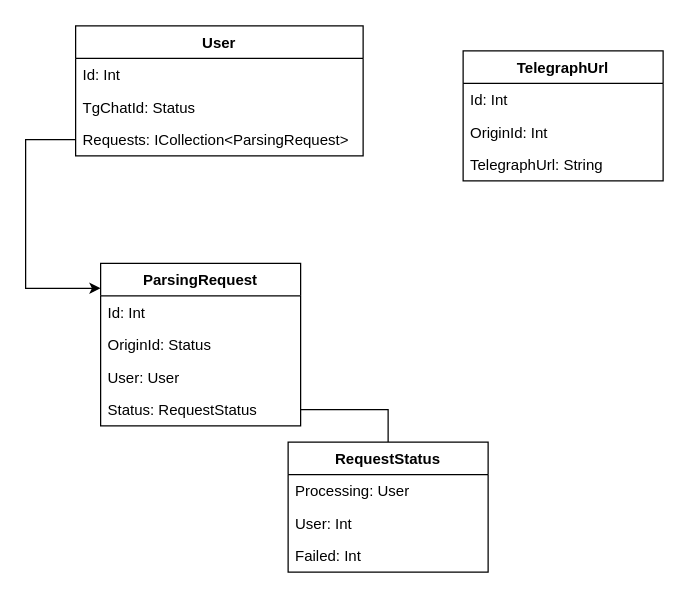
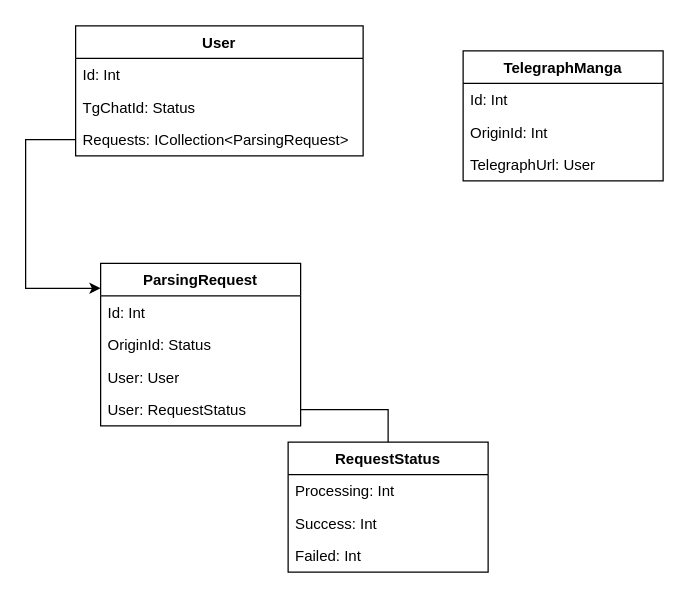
(563, 68) -> (563, 68)
(544, 165) -> (538, 165)
(192, 410) -> (183, 410)
(356, 491) -> (352, 491)
(329, 524) -> (342, 524)
